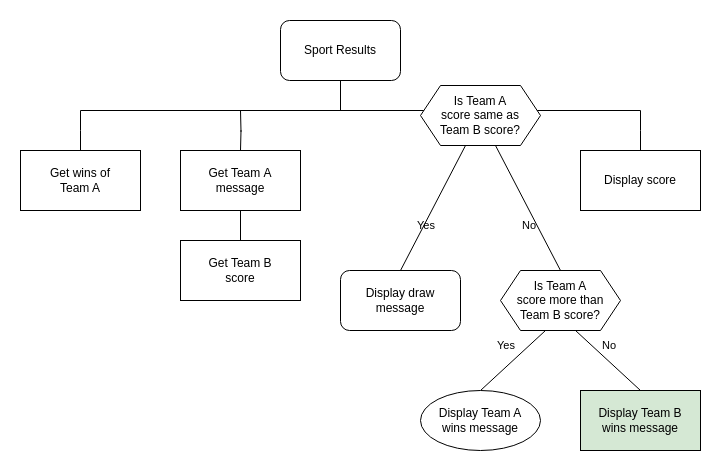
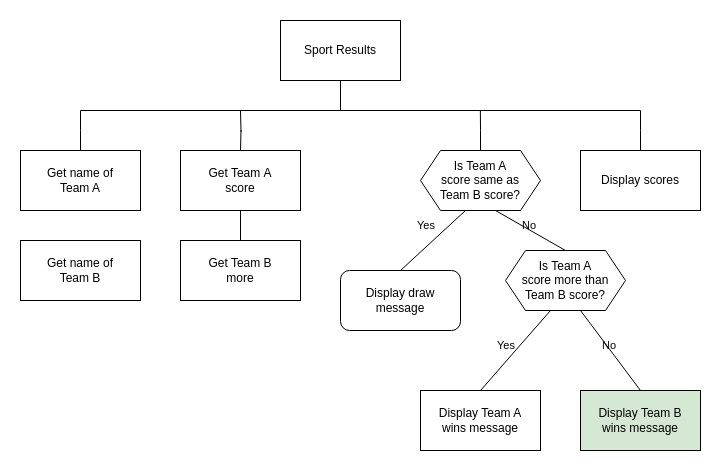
(341, 51) -> (341, 51)
(481, 116) -> (481, 181)
(81, 181) -> (81, 181)
(241, 181) -> (241, 181)
(641, 181) -> (641, 181)
none -> (81, 271)
(241, 271) -> (241, 271)
(561, 301) -> (566, 281)
(481, 421) -> (481, 421)
